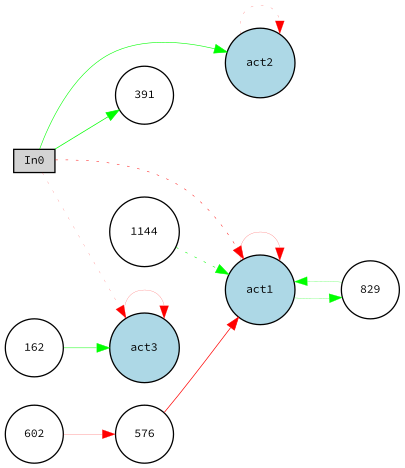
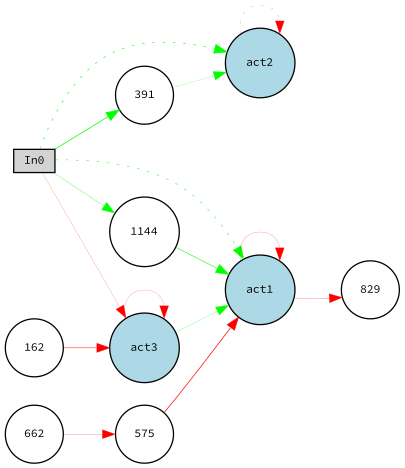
(104, 58) -> (104, 58)
none -> (193, 82)
(160, 176) -> (160, 176)
none -> (79, 189)
(81, 240) -> (81, 240)
(197, 258) -> (197, 258)
(325, 281) -> (197, 322)
(312, 299) -> (312, 299)
(80, 348) -> (80, 348)
(34, 434) -> (34, 434)
(145, 434) -> (145, 434)
